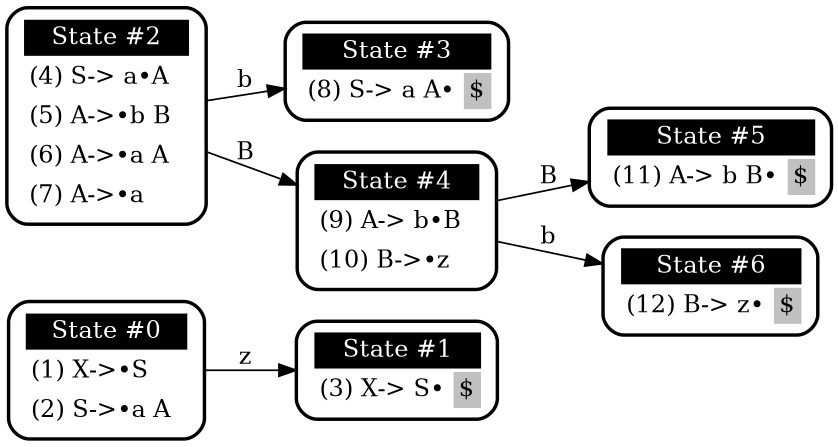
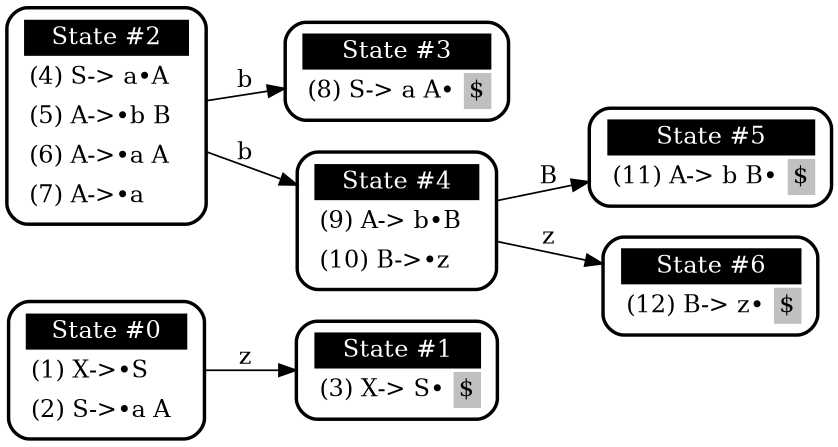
(246, 153) -> (246, 153)
(549, 237) -> (549, 237)
